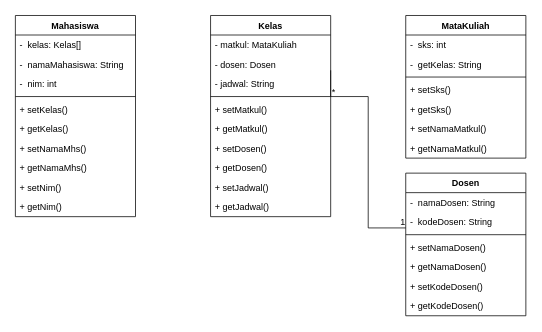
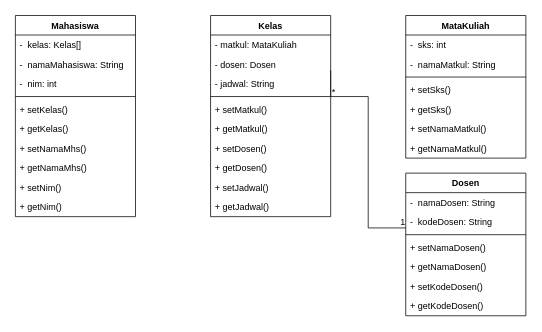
(452, 65) -> (457, 65)
